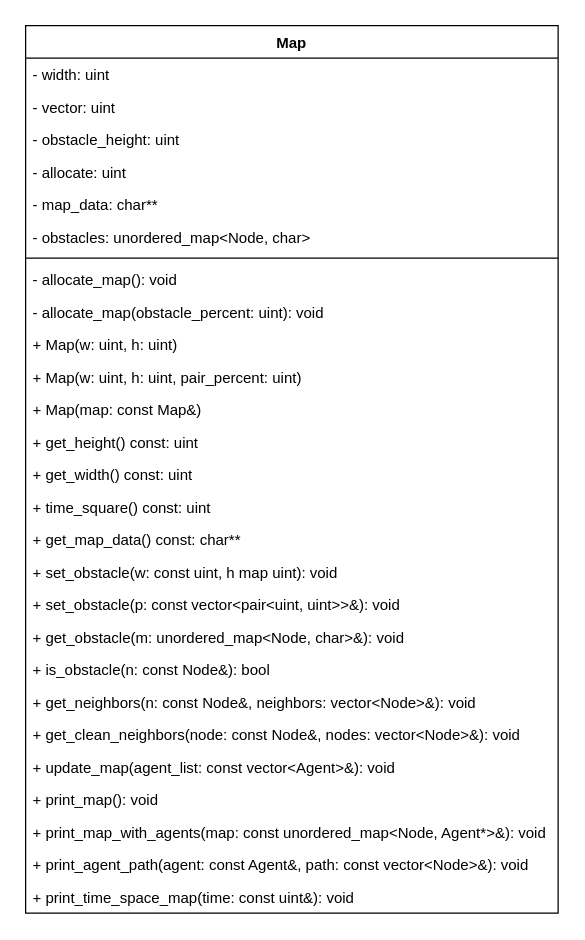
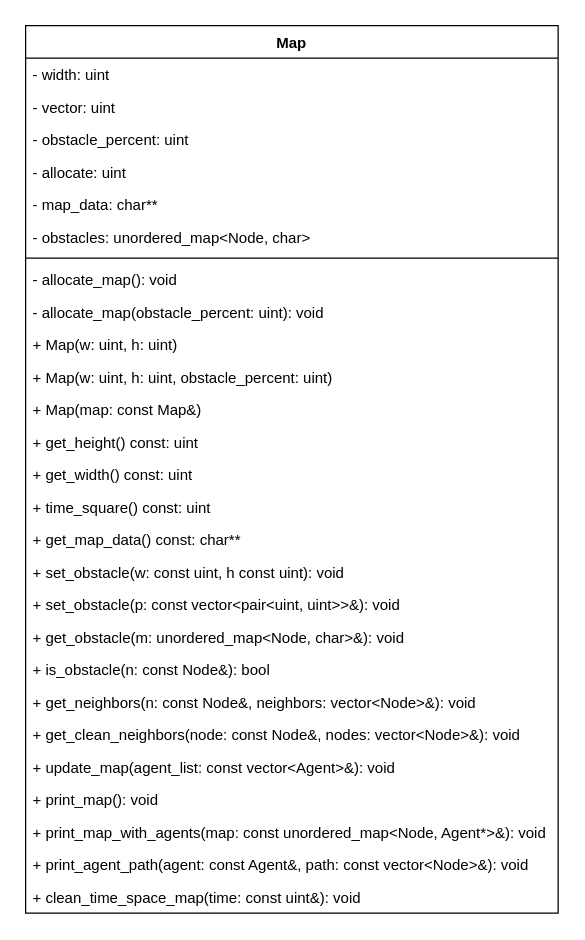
(117, 140) -> (124, 140)
(184, 378) -> (201, 378)
(203, 573) -> (211, 573)
(208, 898) -> (208, 898)
